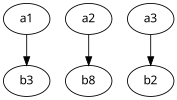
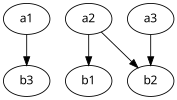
none -> (117, 47)
(89, 81) -> (89, 81)
